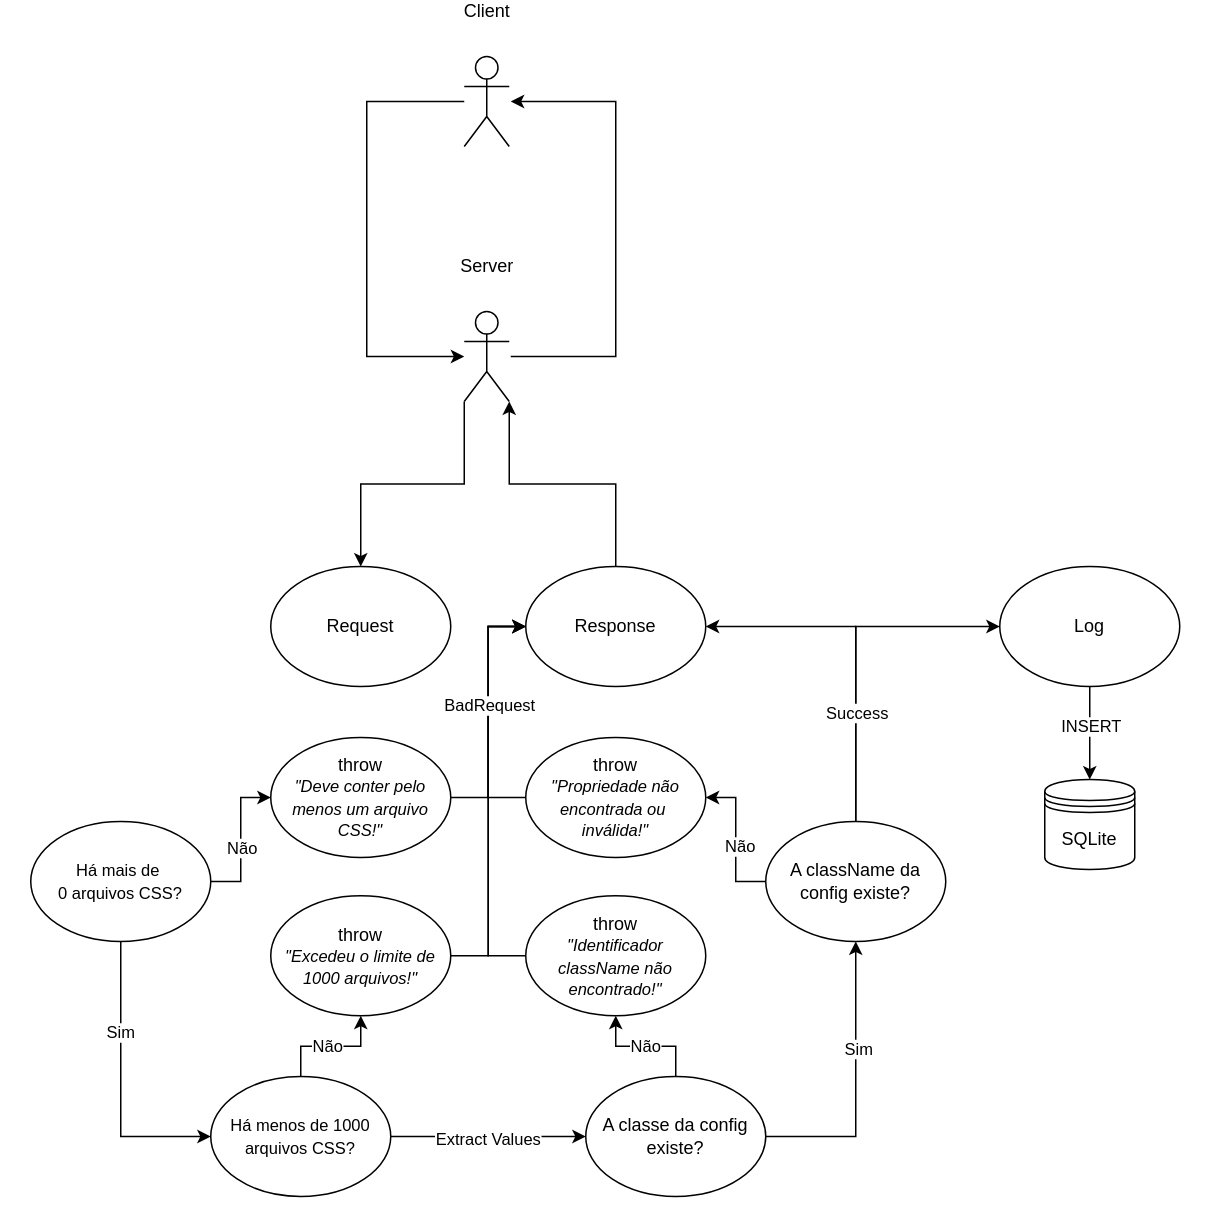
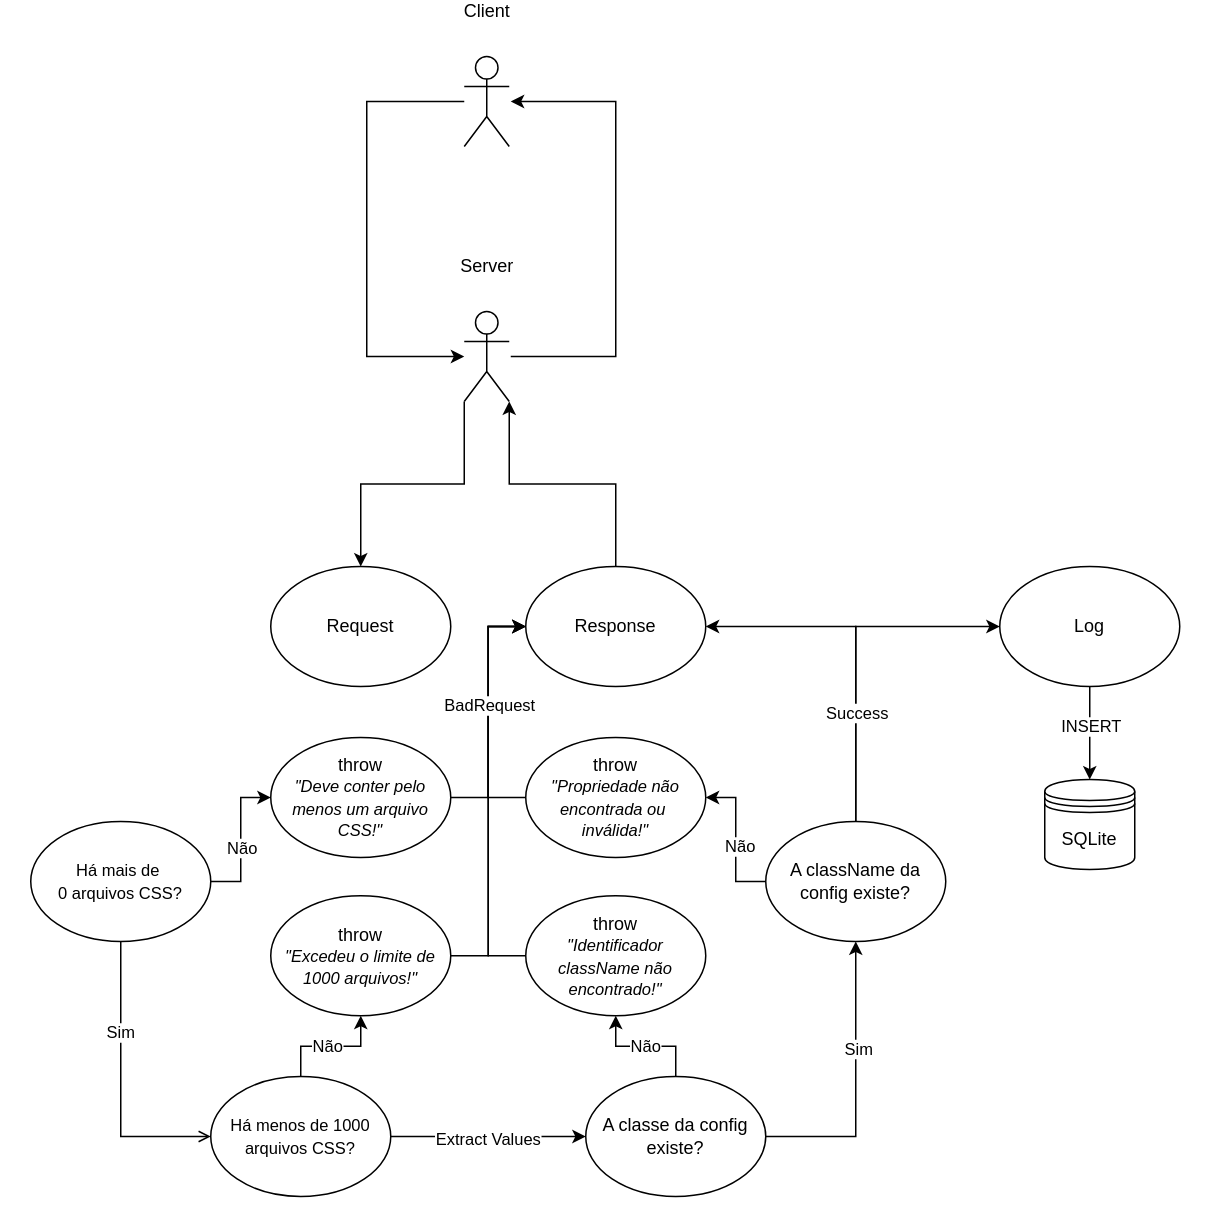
(199, 1136) -> (201, 1136)
